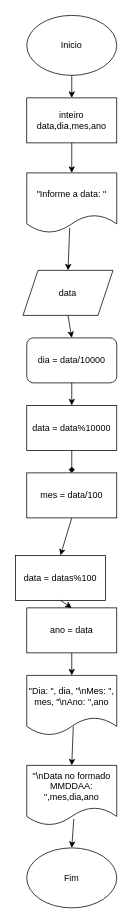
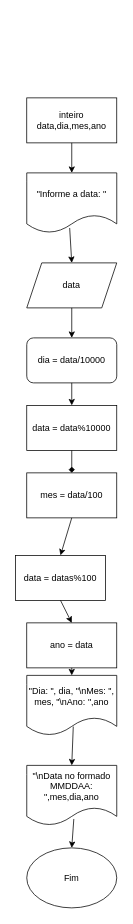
(72, 45) -> none
(72, 84) -> none
(68, 293) -> (72, 285)
(72, 630) -> (72, 645)
